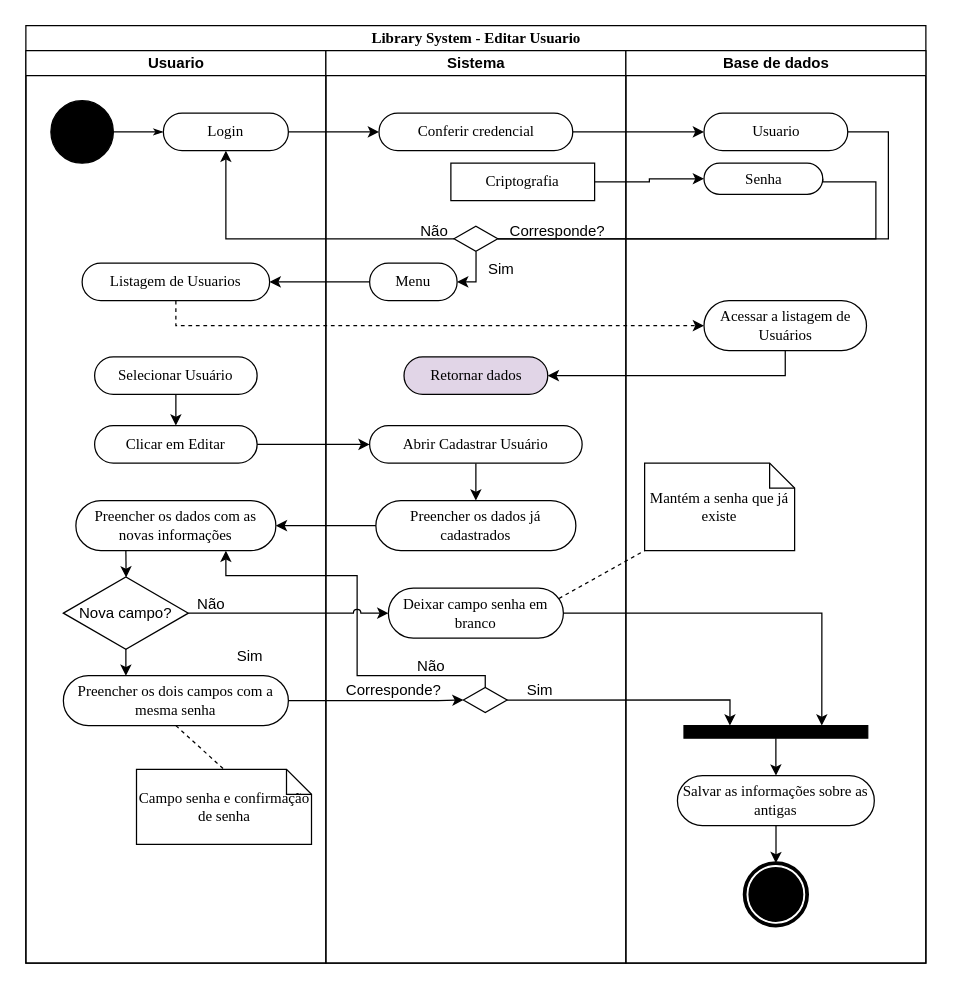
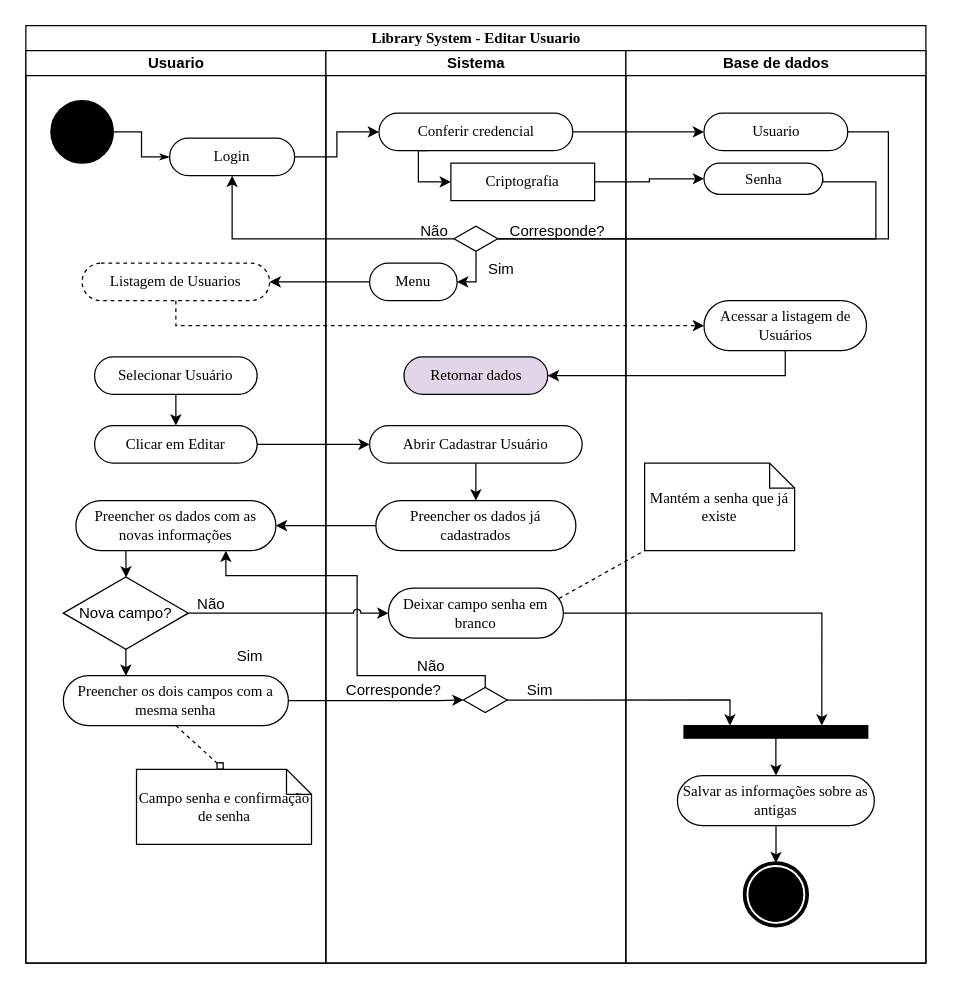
(226, 132) -> (232, 157)
none -> (418, 177)
(176, 282) -> (176, 282)
(219, 765) -> (216, 762)
